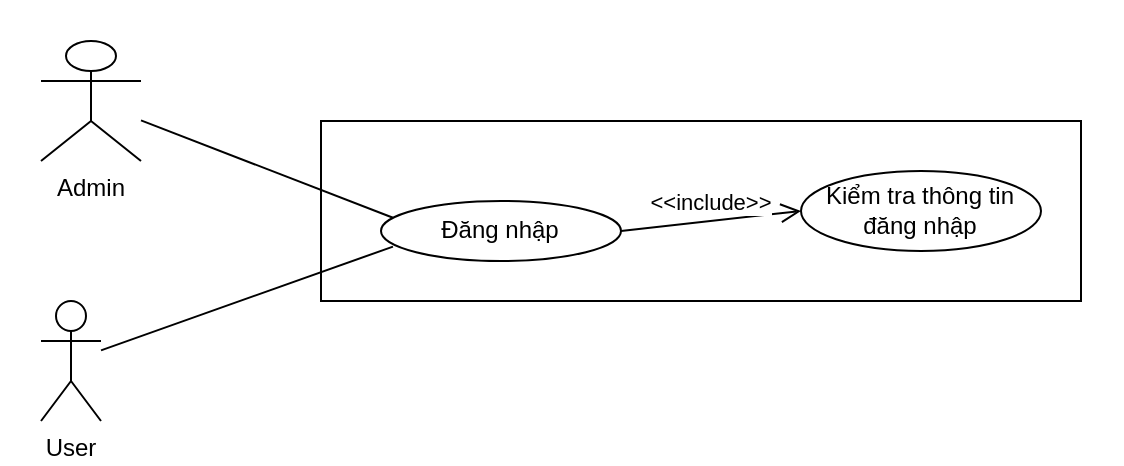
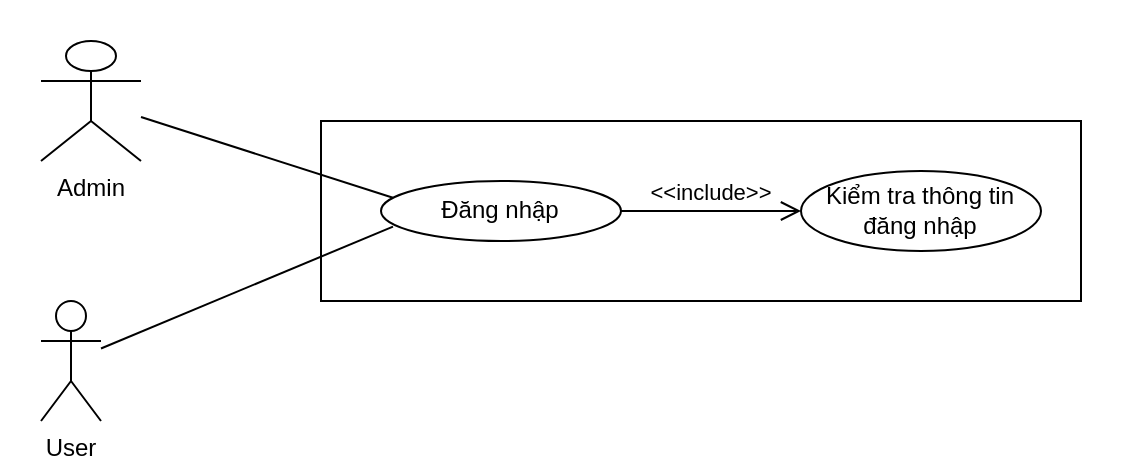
(501, 231) -> (501, 211)
